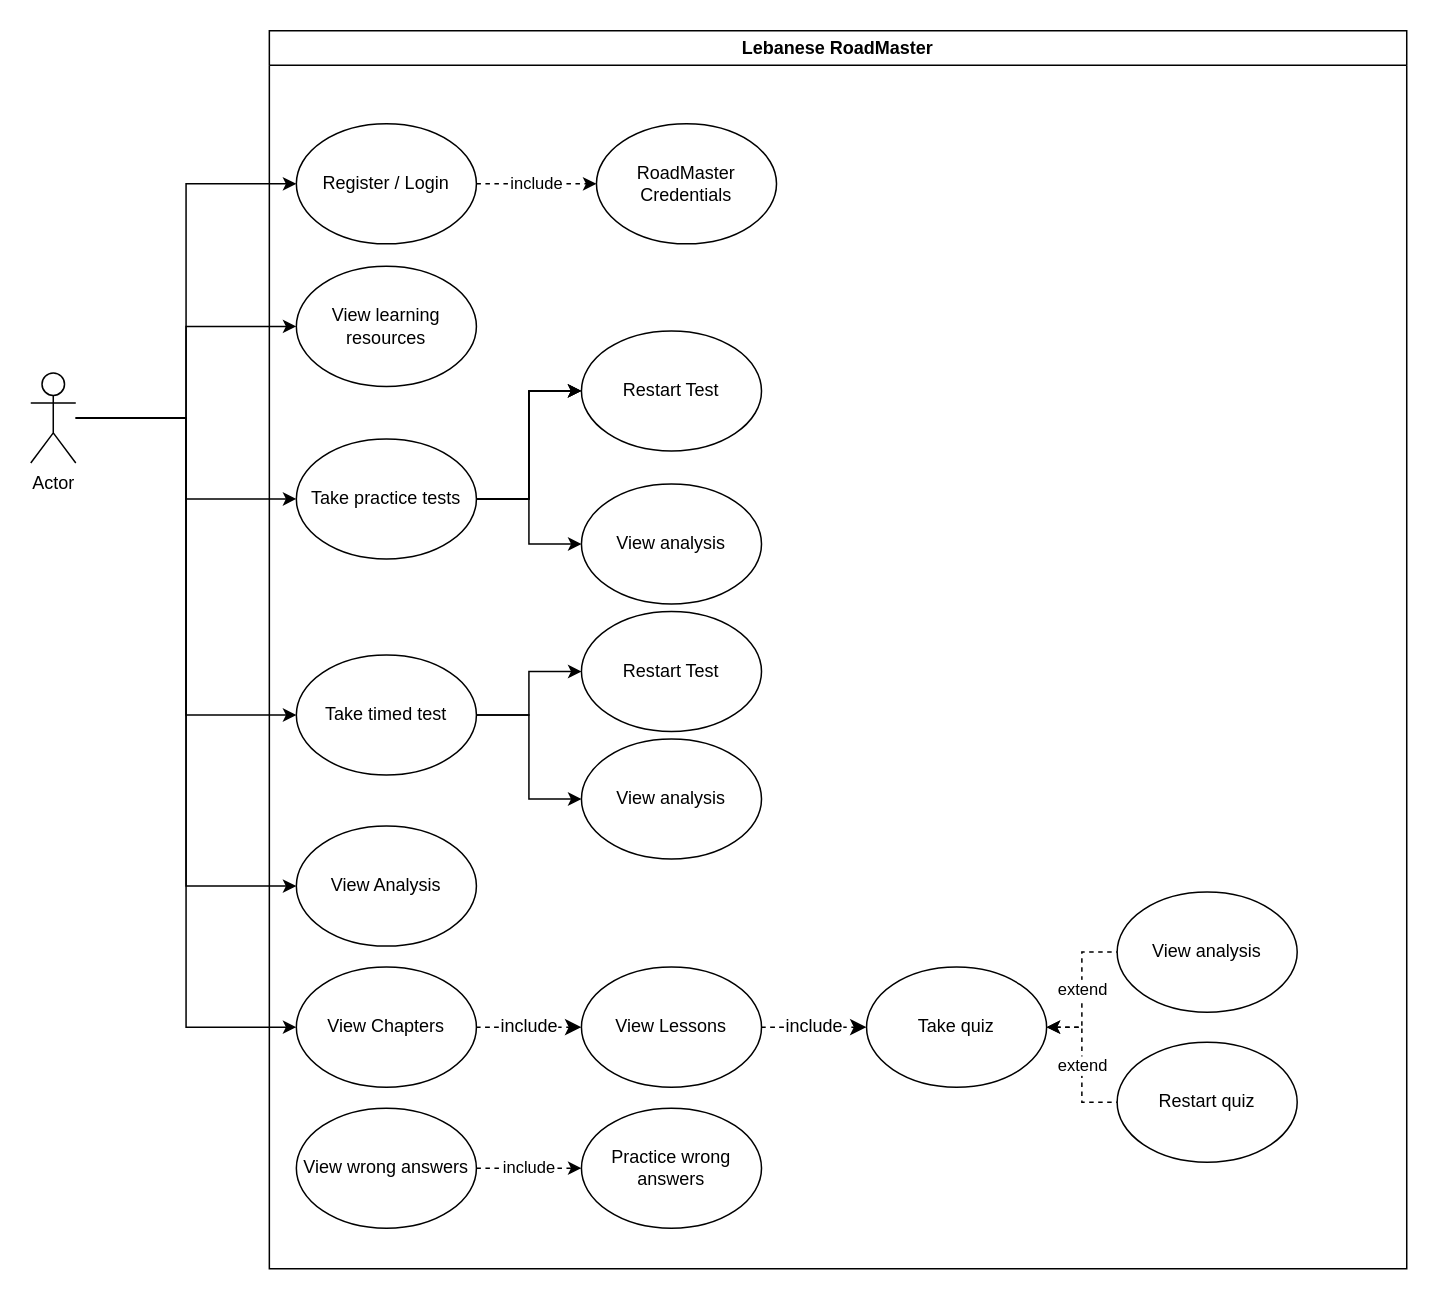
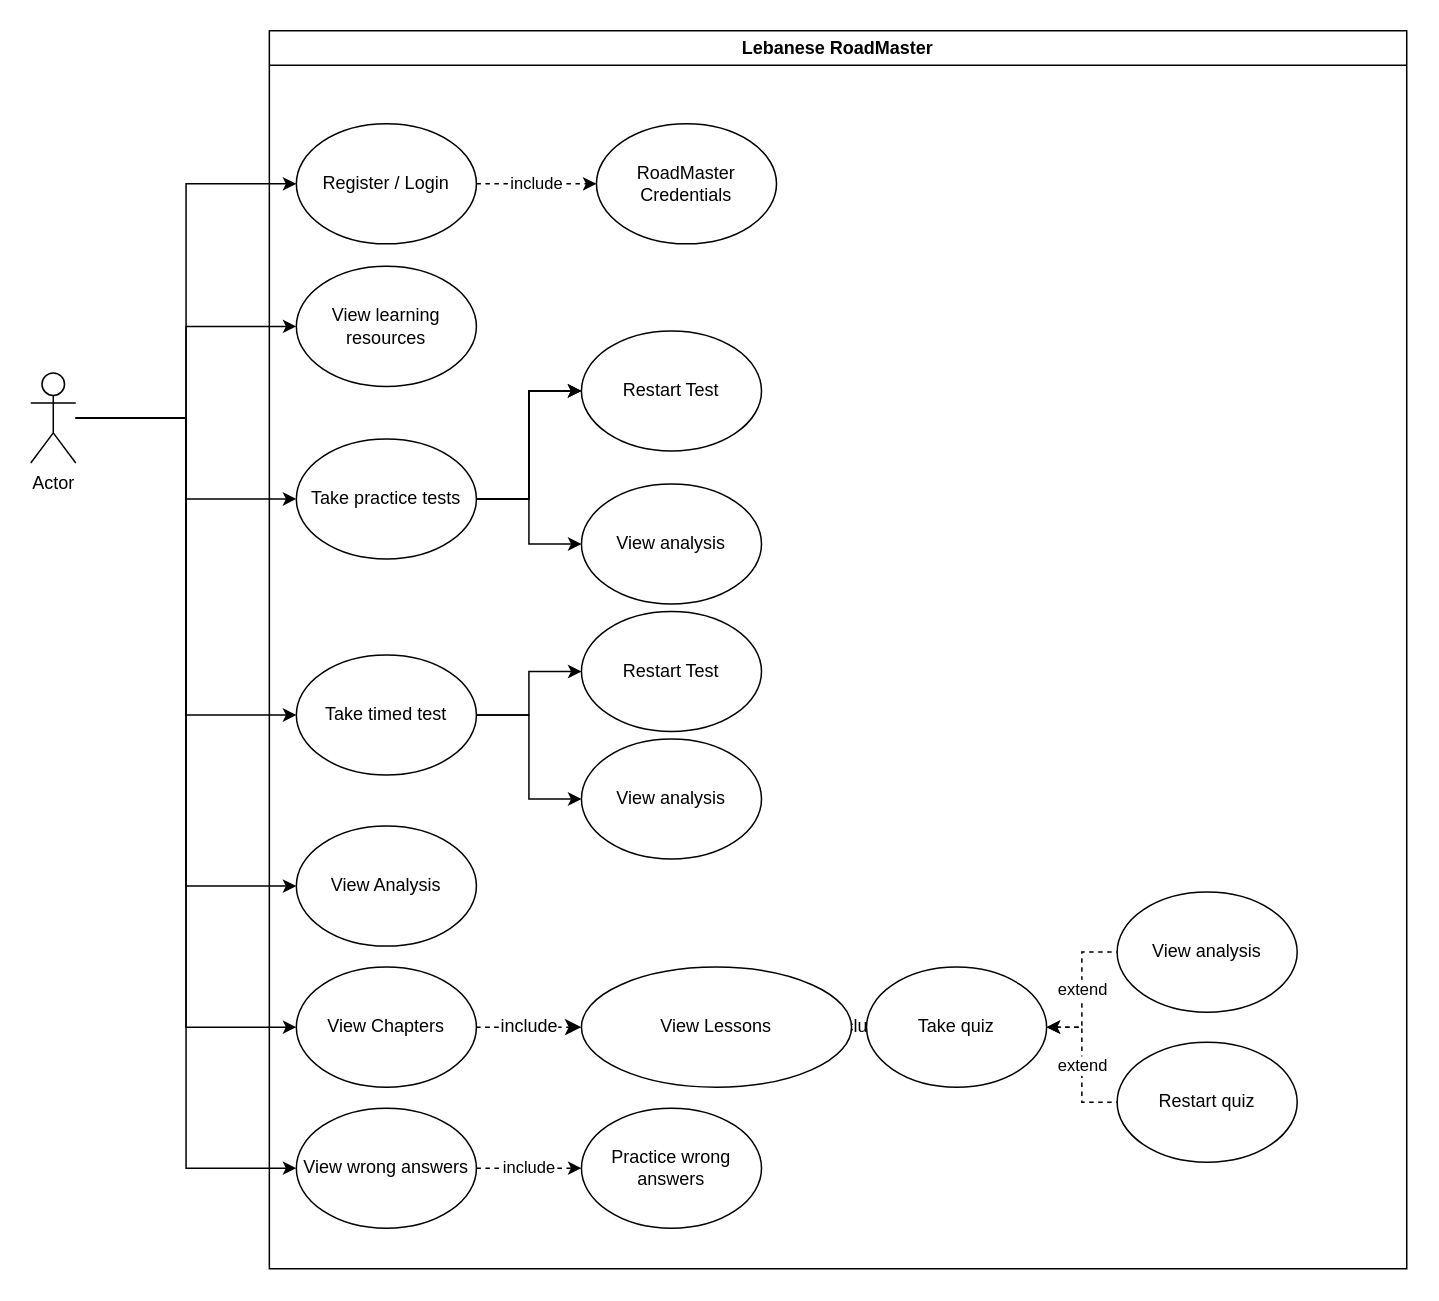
(671, 1027) -> (716, 1027)
none -> (186, 1148)
